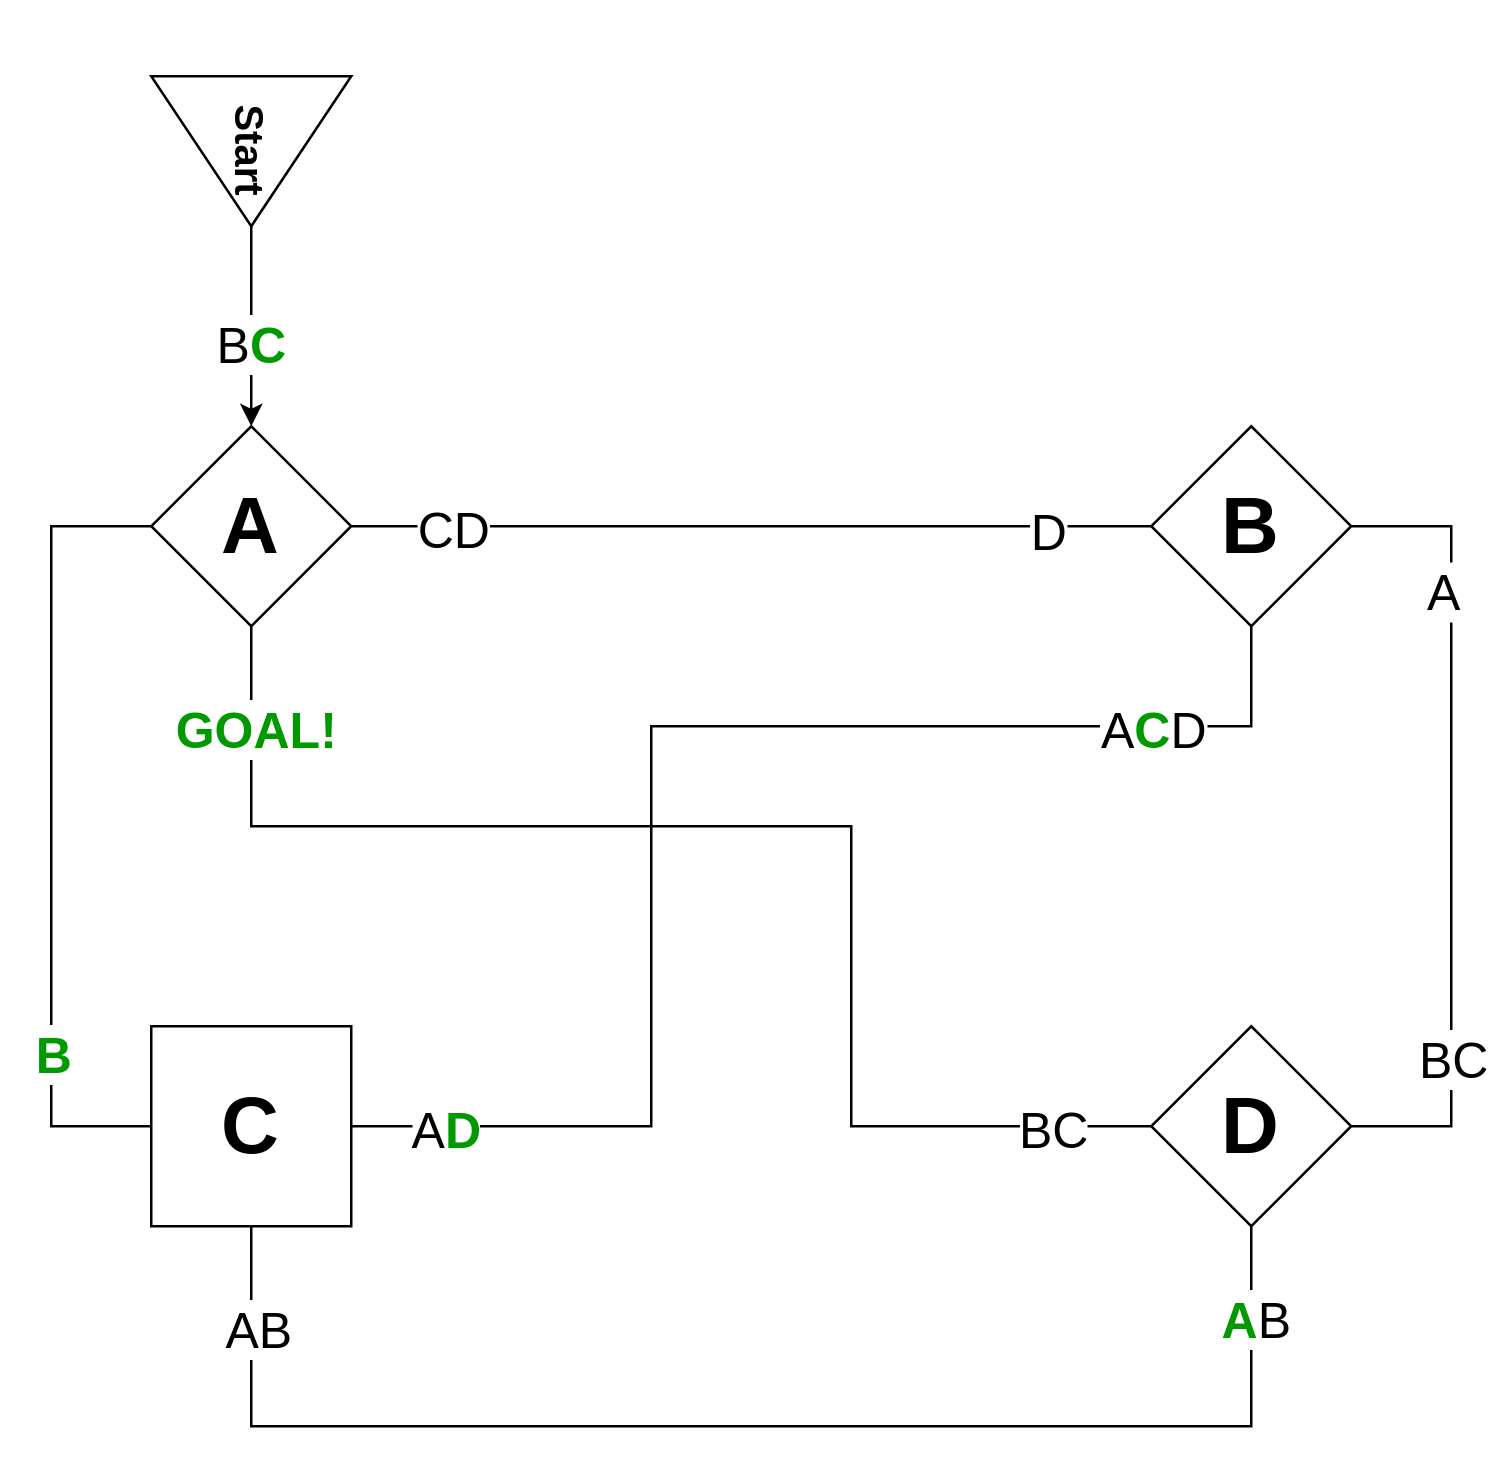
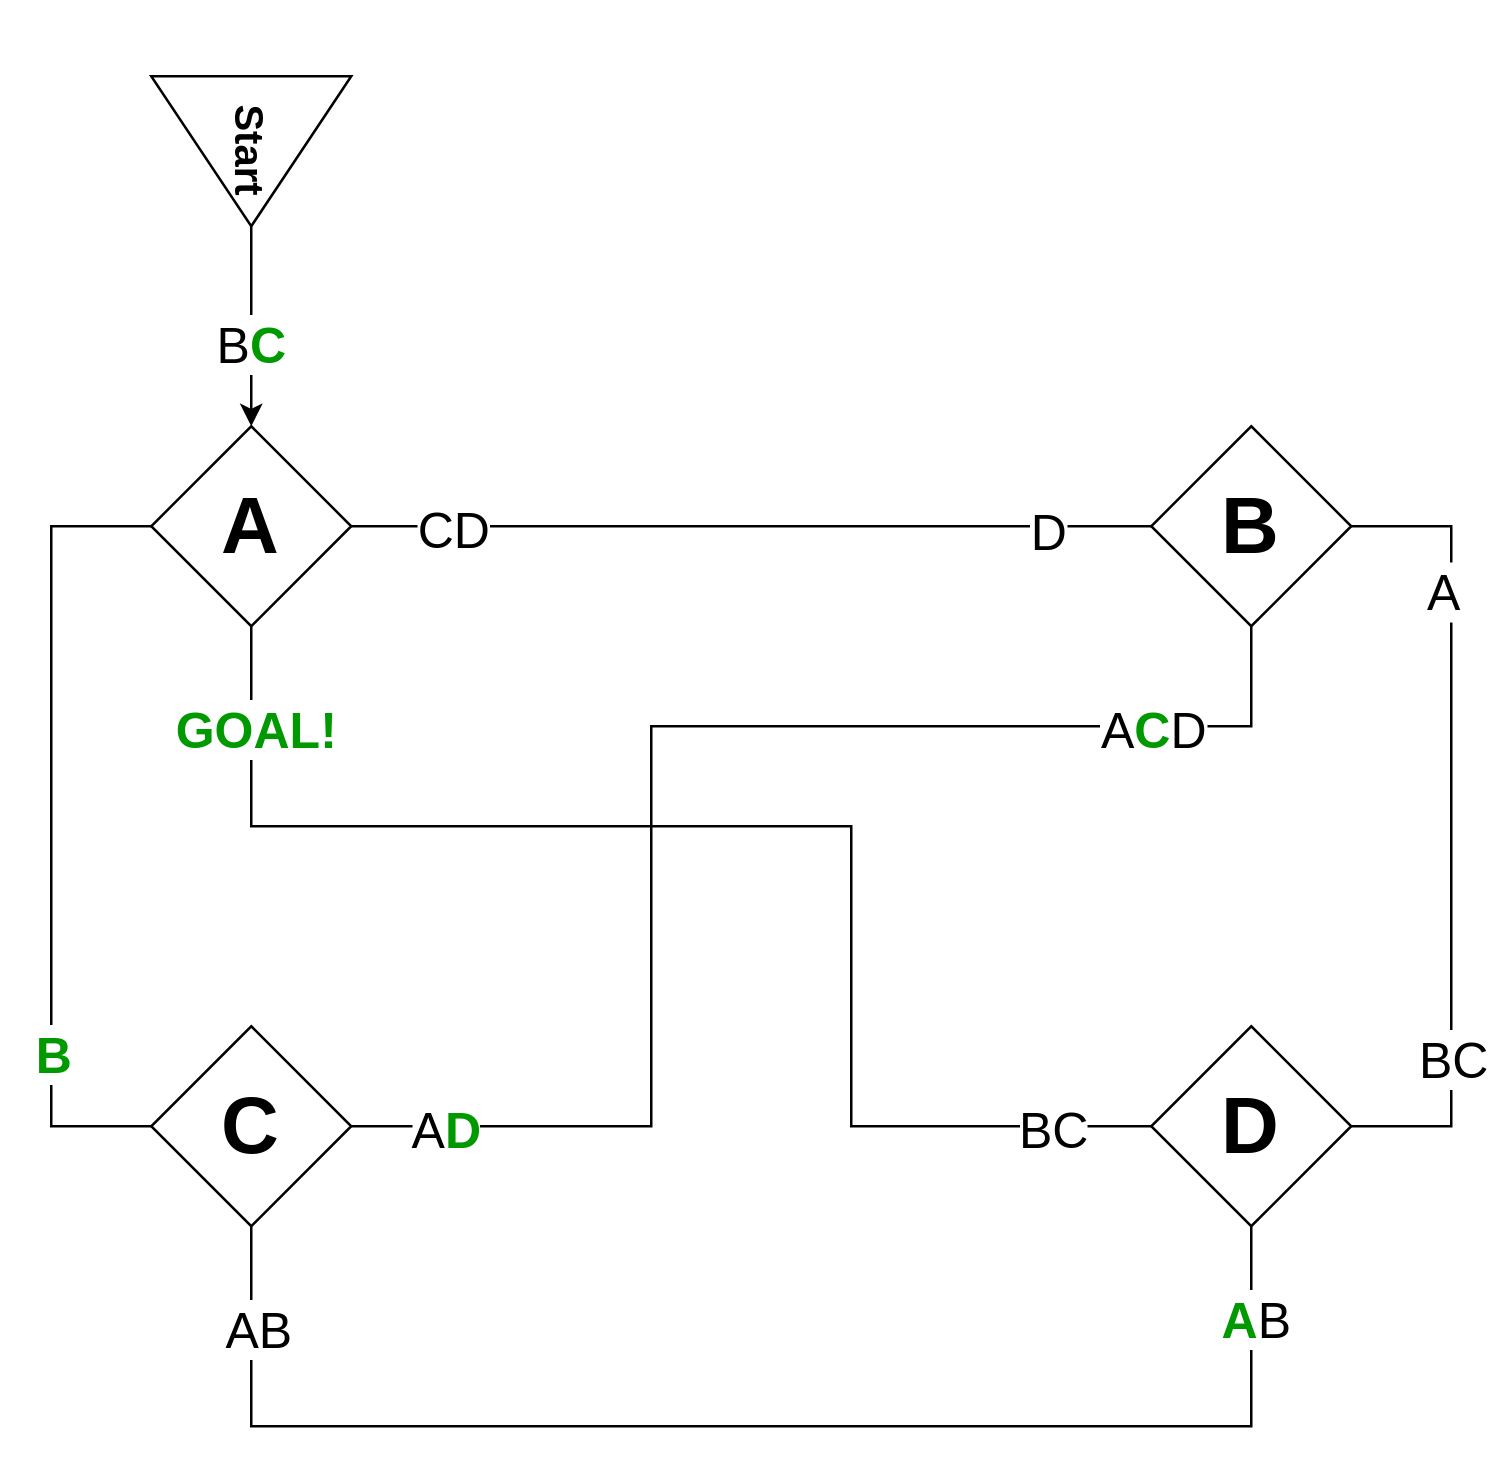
(251, 1126) -> (251, 1126)
